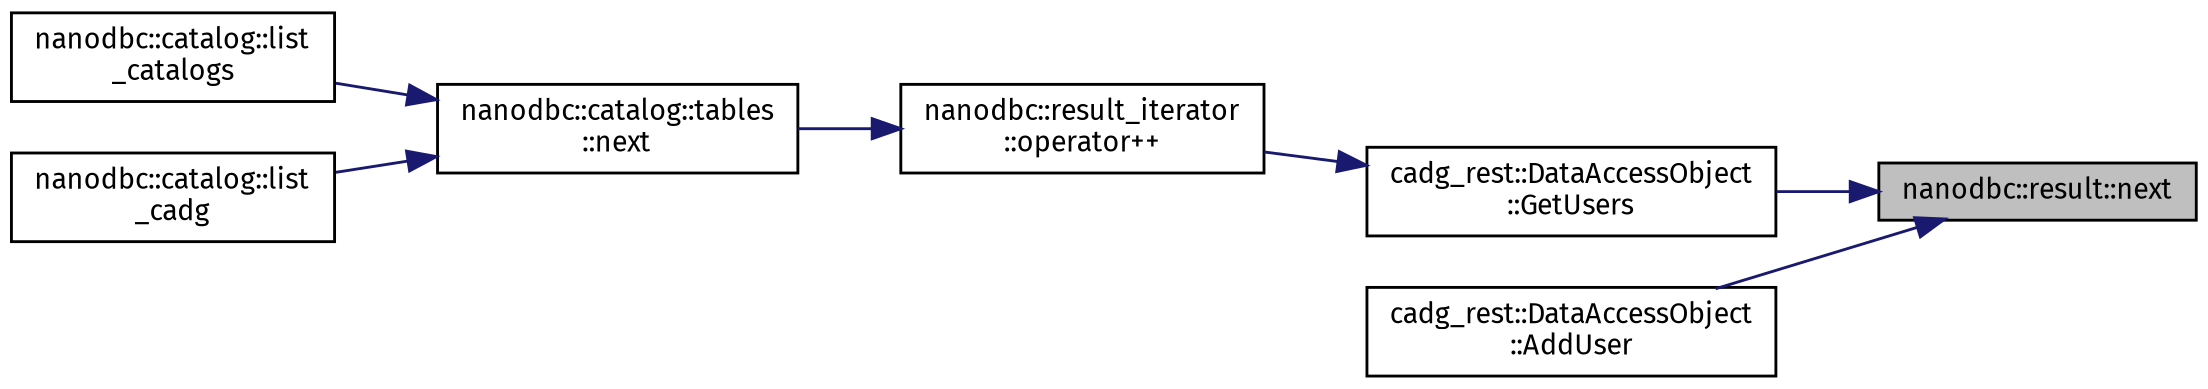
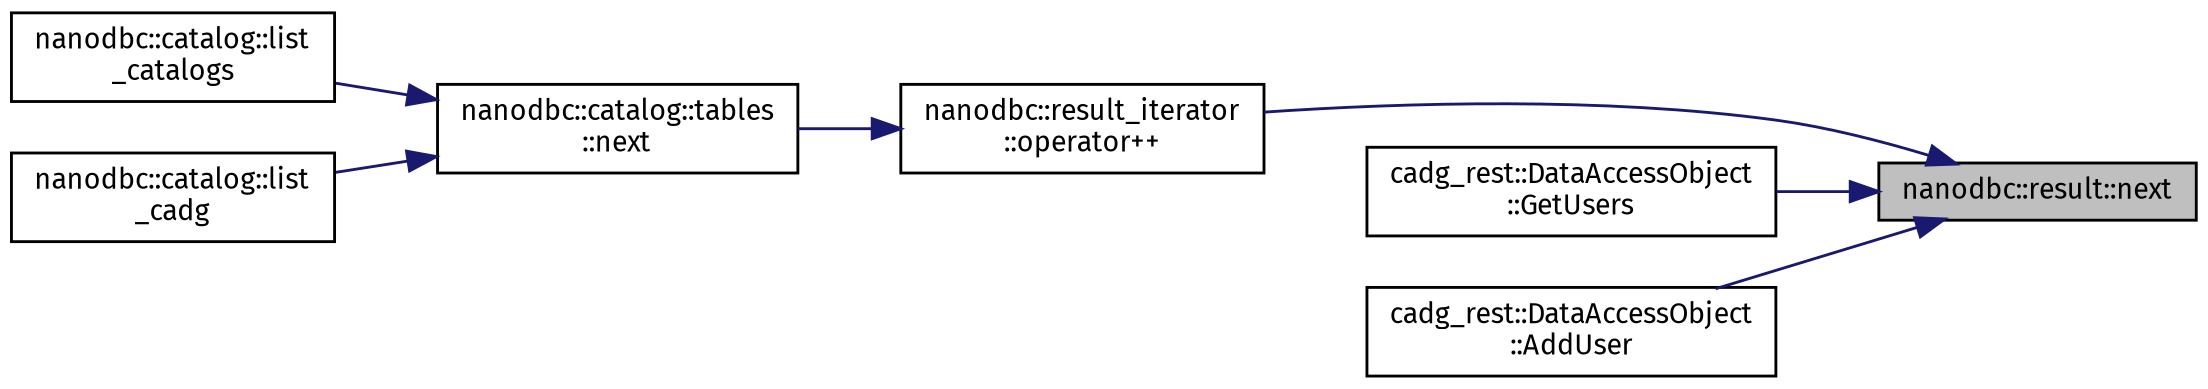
(1301, 157) -> (1599, 106)
